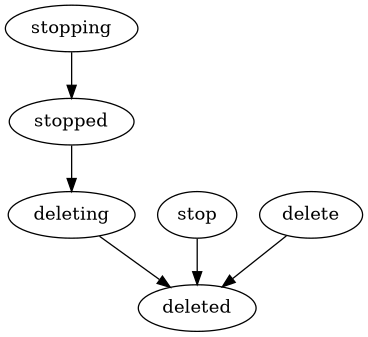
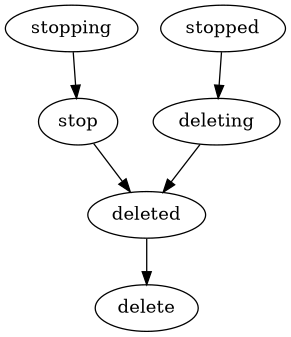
(72, 69) -> (74, 69)
(260, 257) -> (147, 255)
